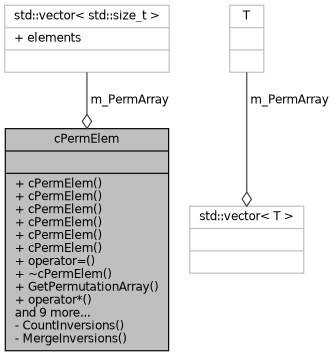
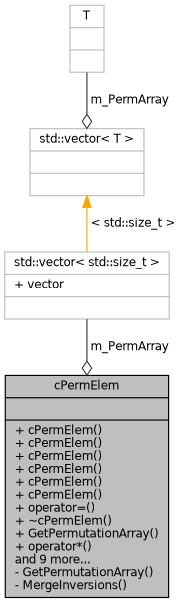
(48, 38) -> (39, 285)
none -> (87, 230)
(70, 326) -> (84, 573)
